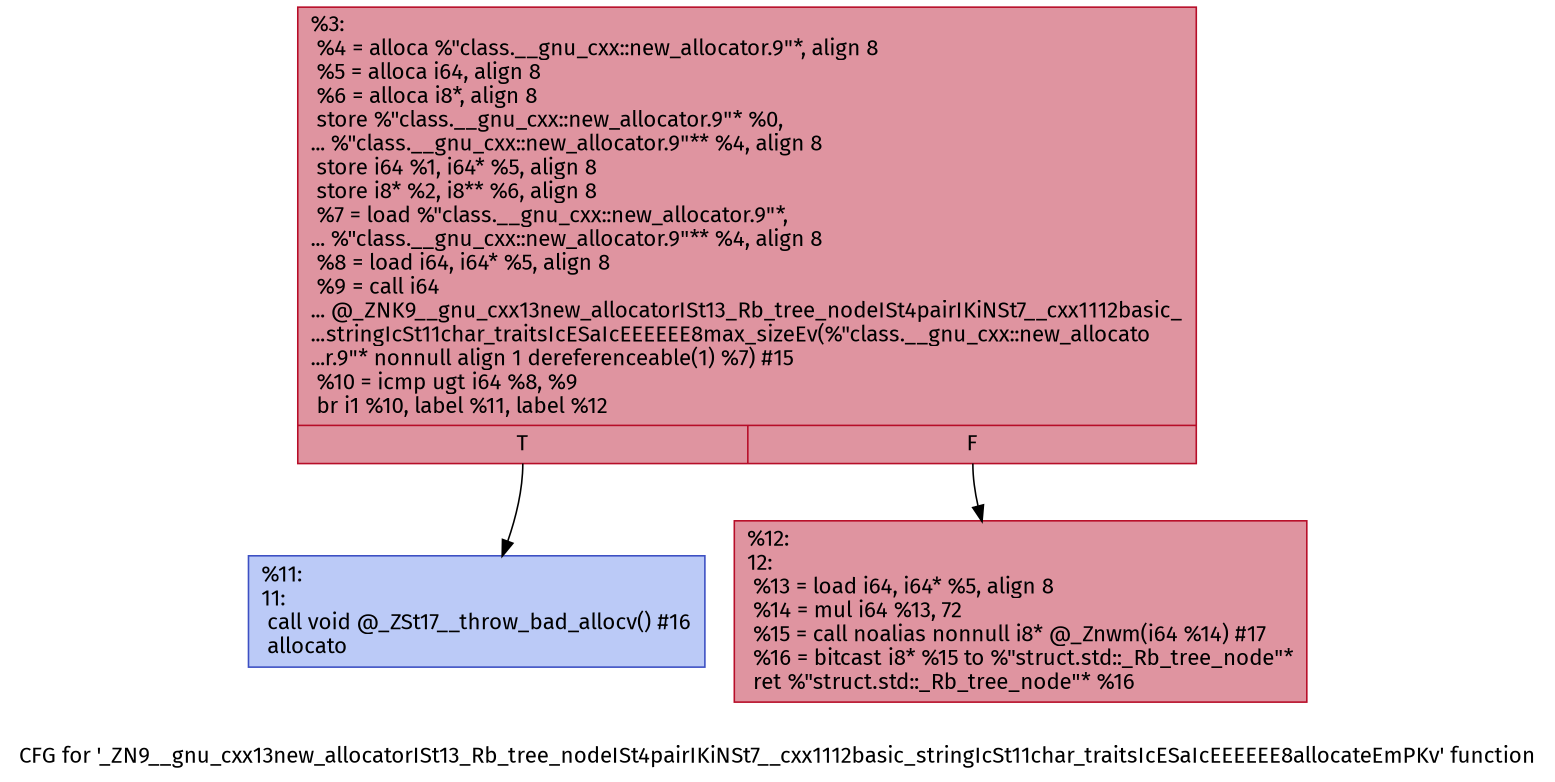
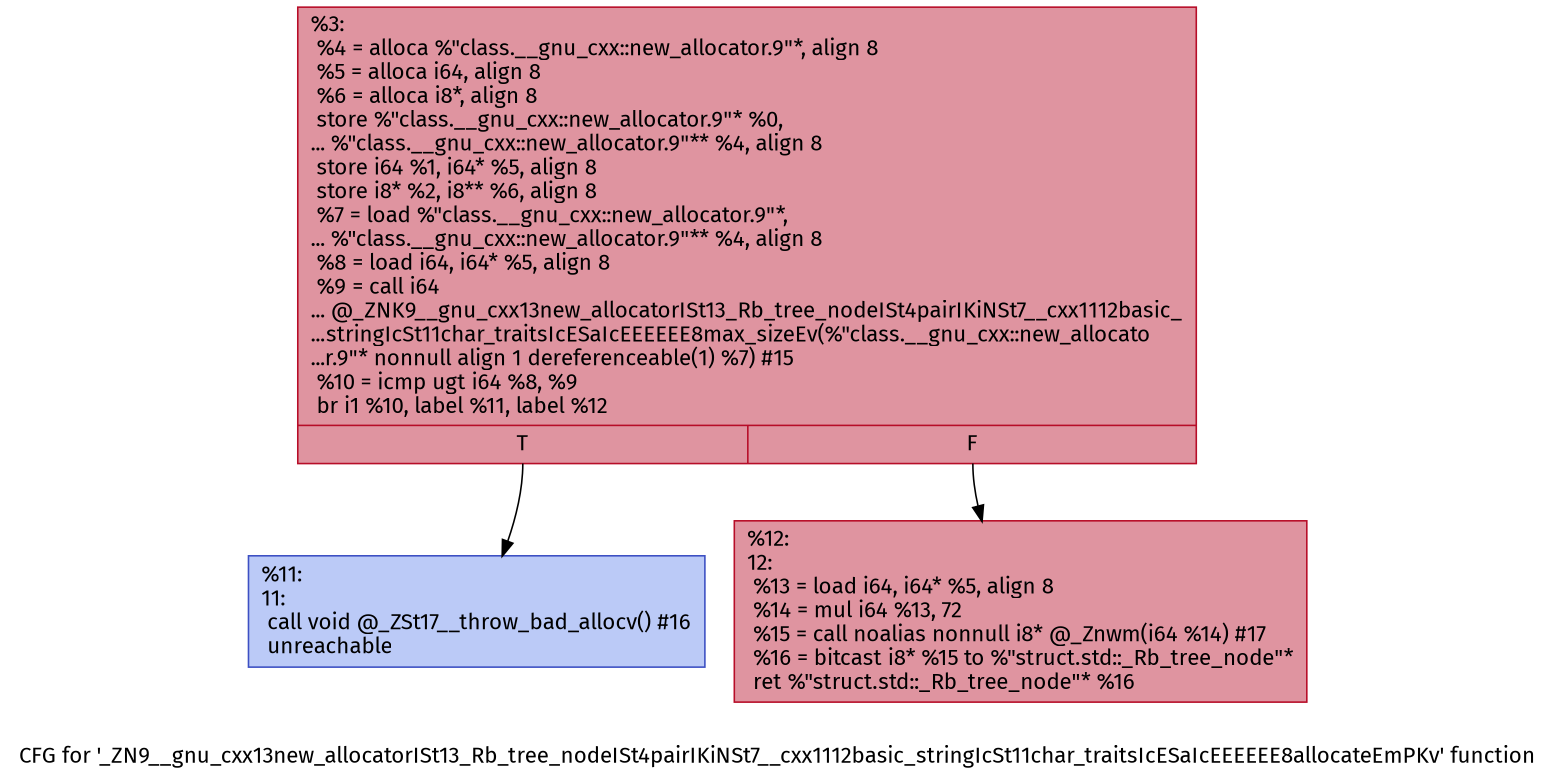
(305, 646) -> (327, 646)
